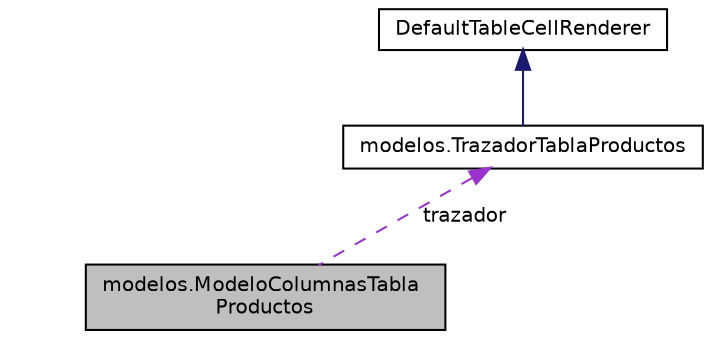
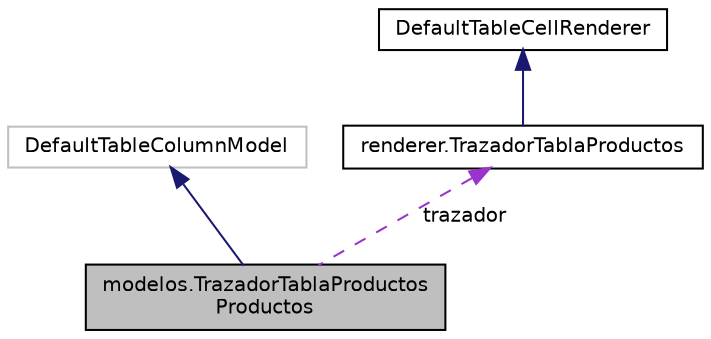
none -> (157, 147)
(523, 147) -> (523, 147)
(266, 297) -> (266, 297)
